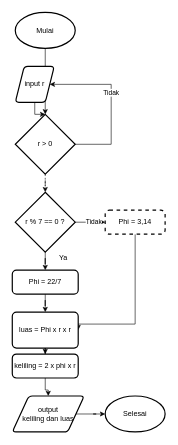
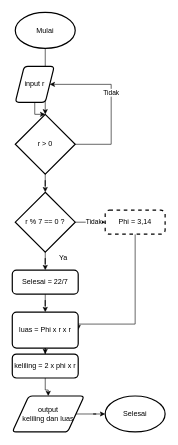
(45, 185) -> (45, 185)
(45, 282) -> (45, 282)
